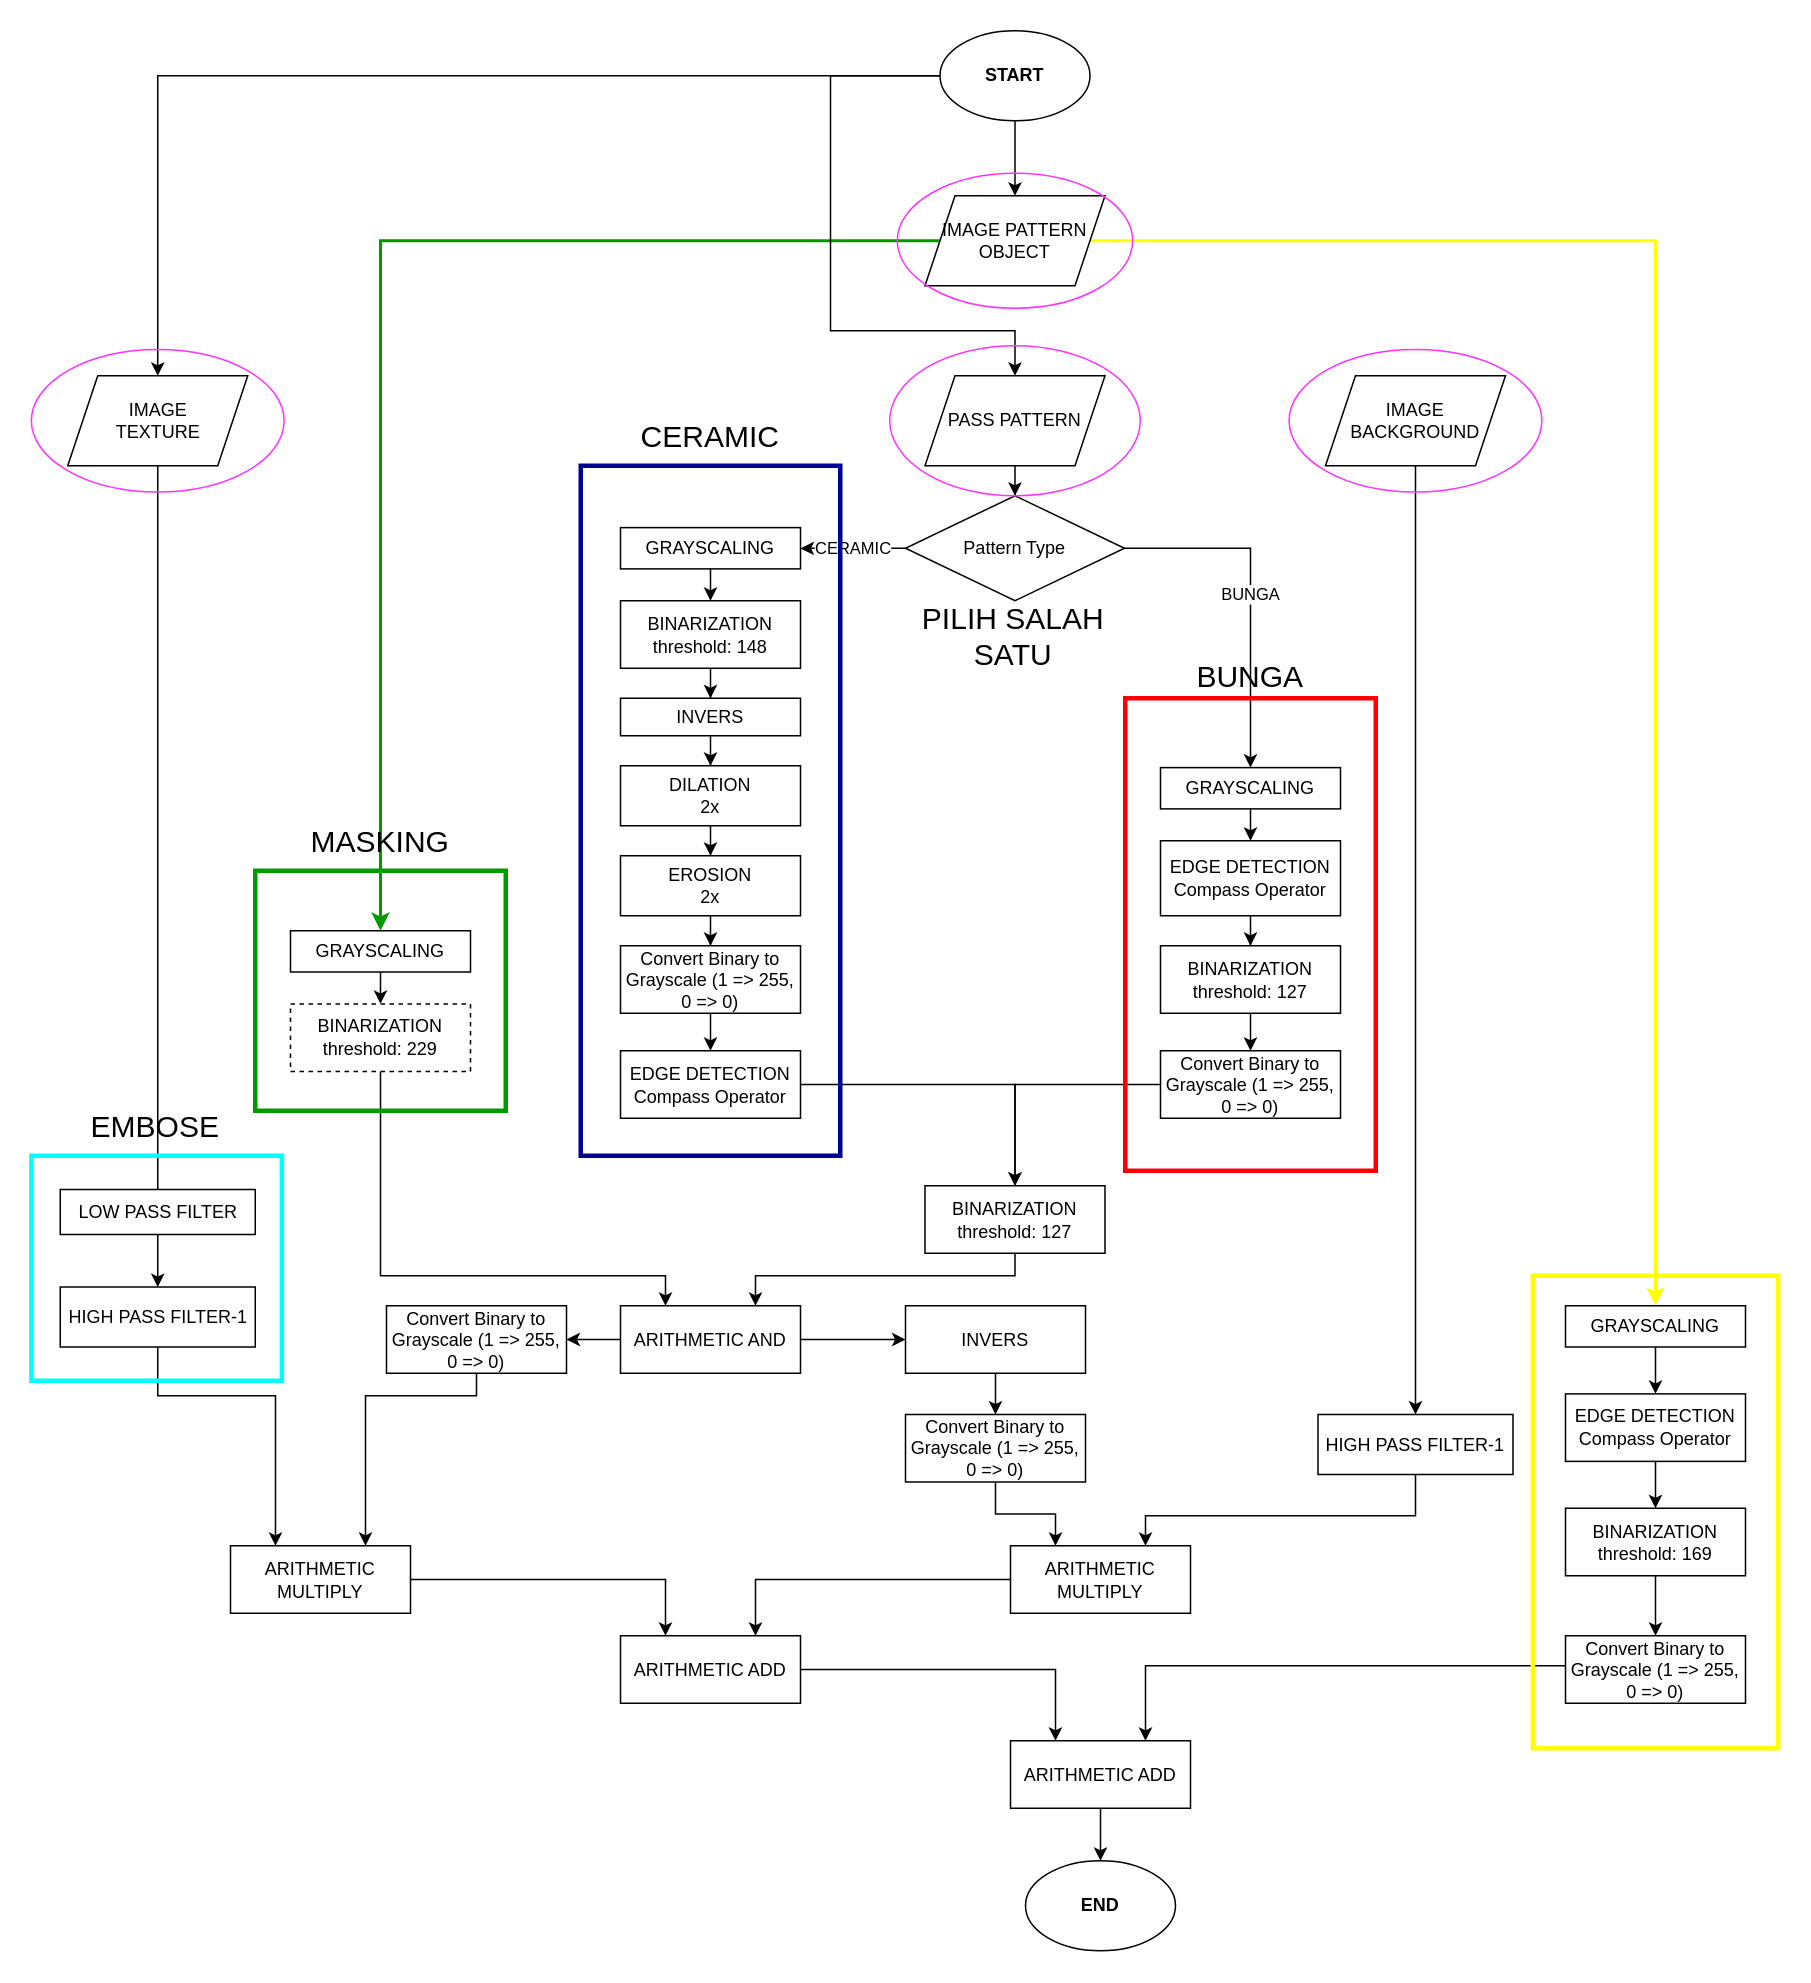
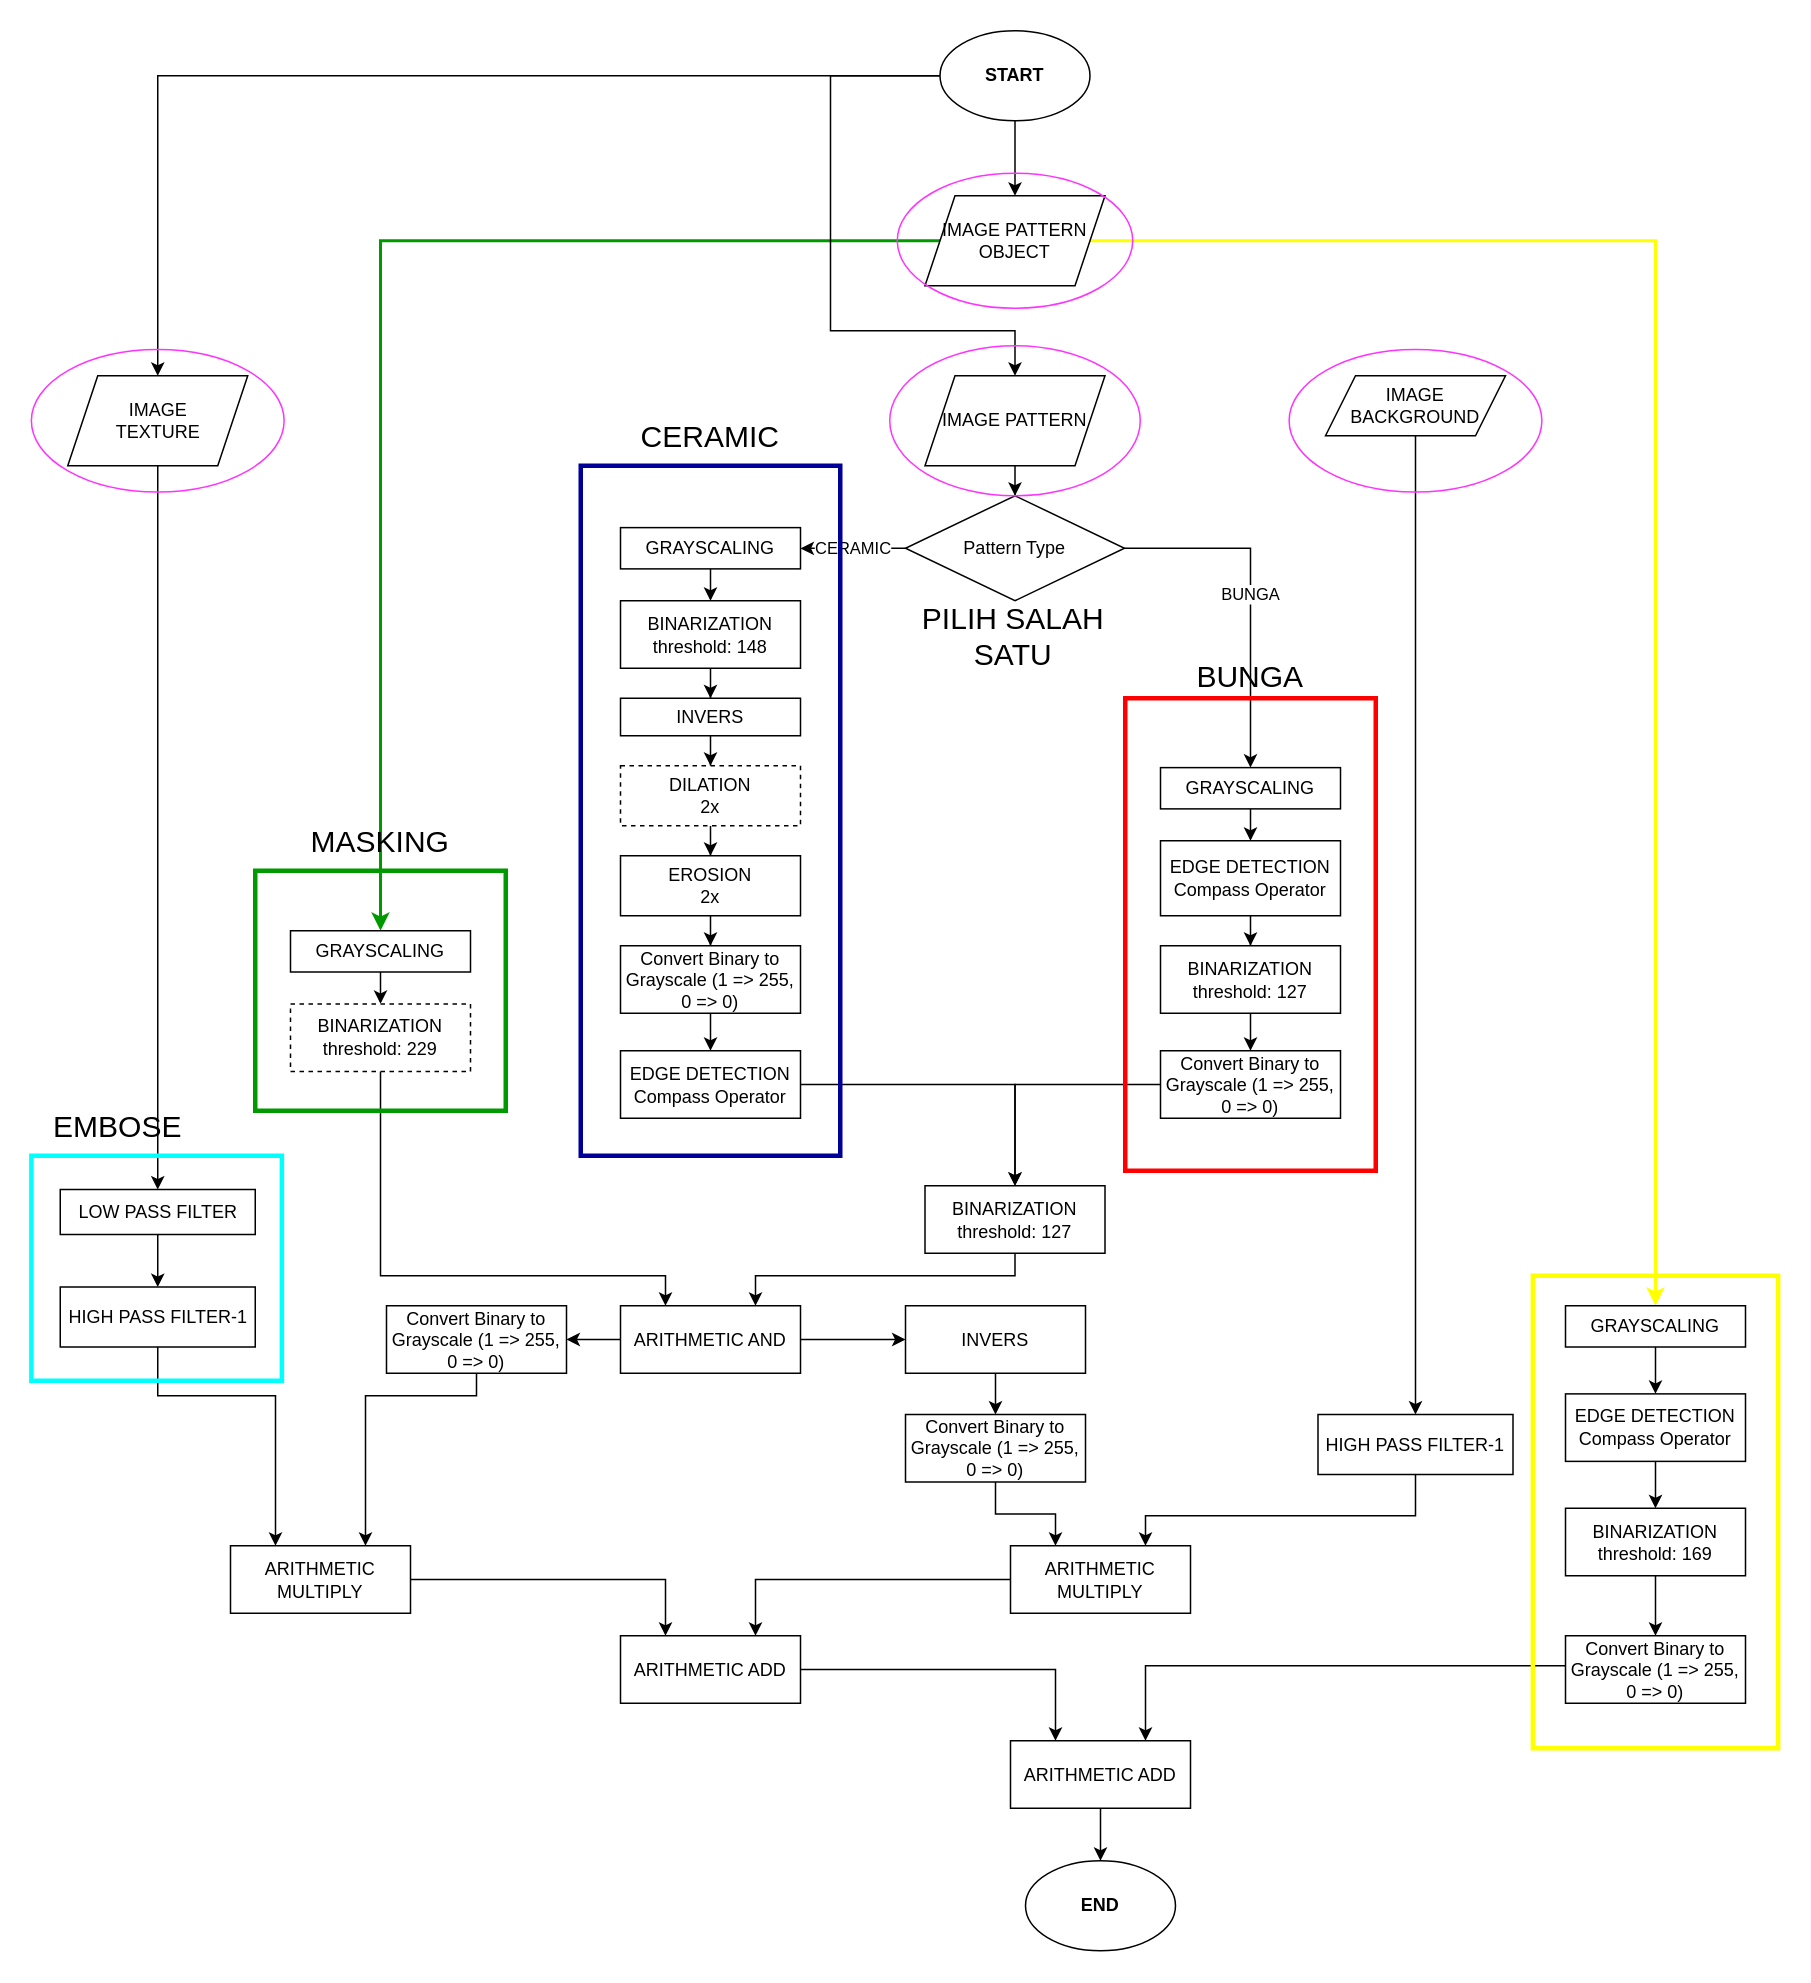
(1015, 421) -> (1015, 421)
(1415, 421) -> (1415, 406)
(710, 796) -> (710, 796)
(155, 1126) -> (118, 1126)
(158, 1182) -> (158, 1178)
